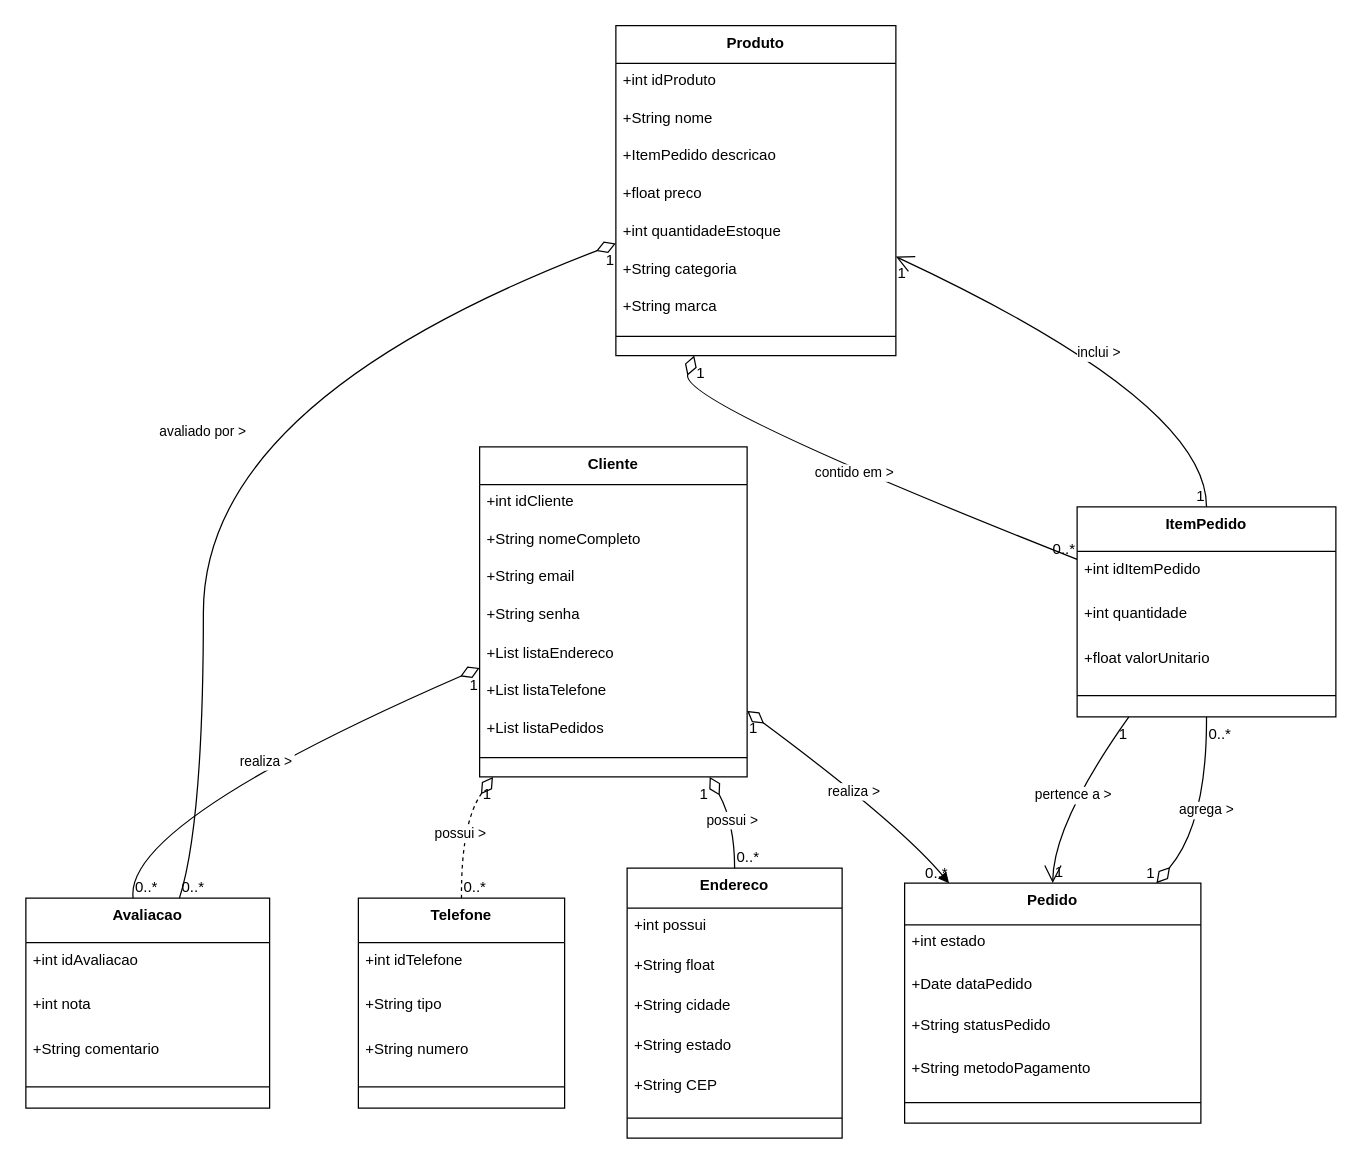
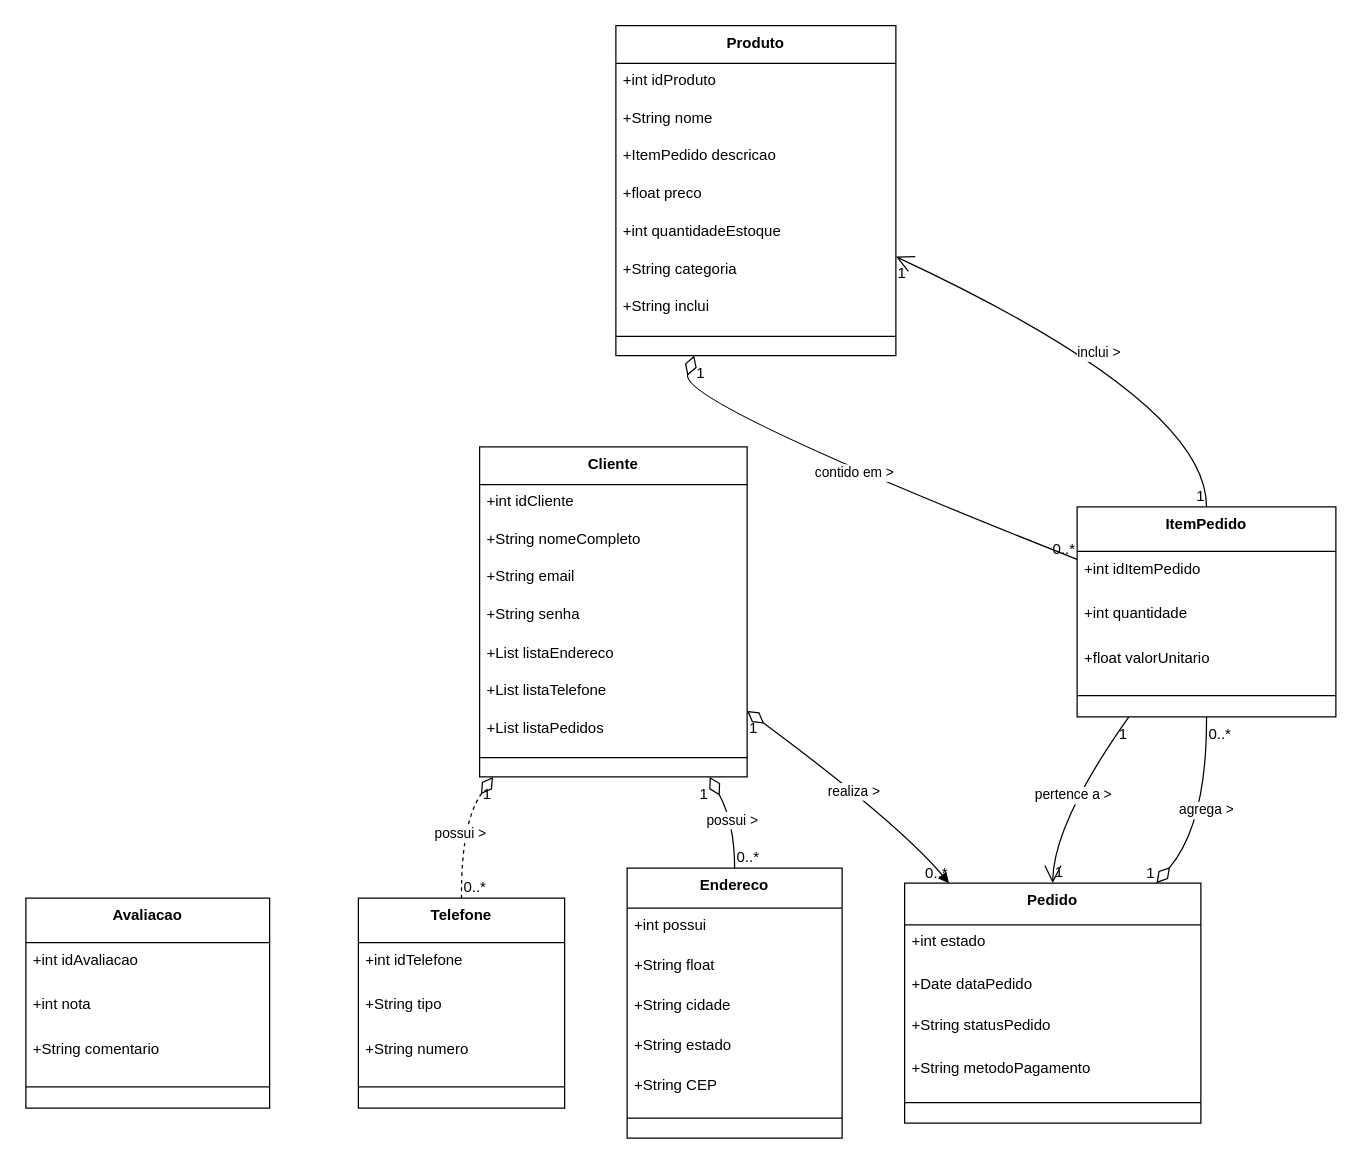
(673, 306) -> (672, 306)
(247, 480) -> none
(278, 764) -> none
